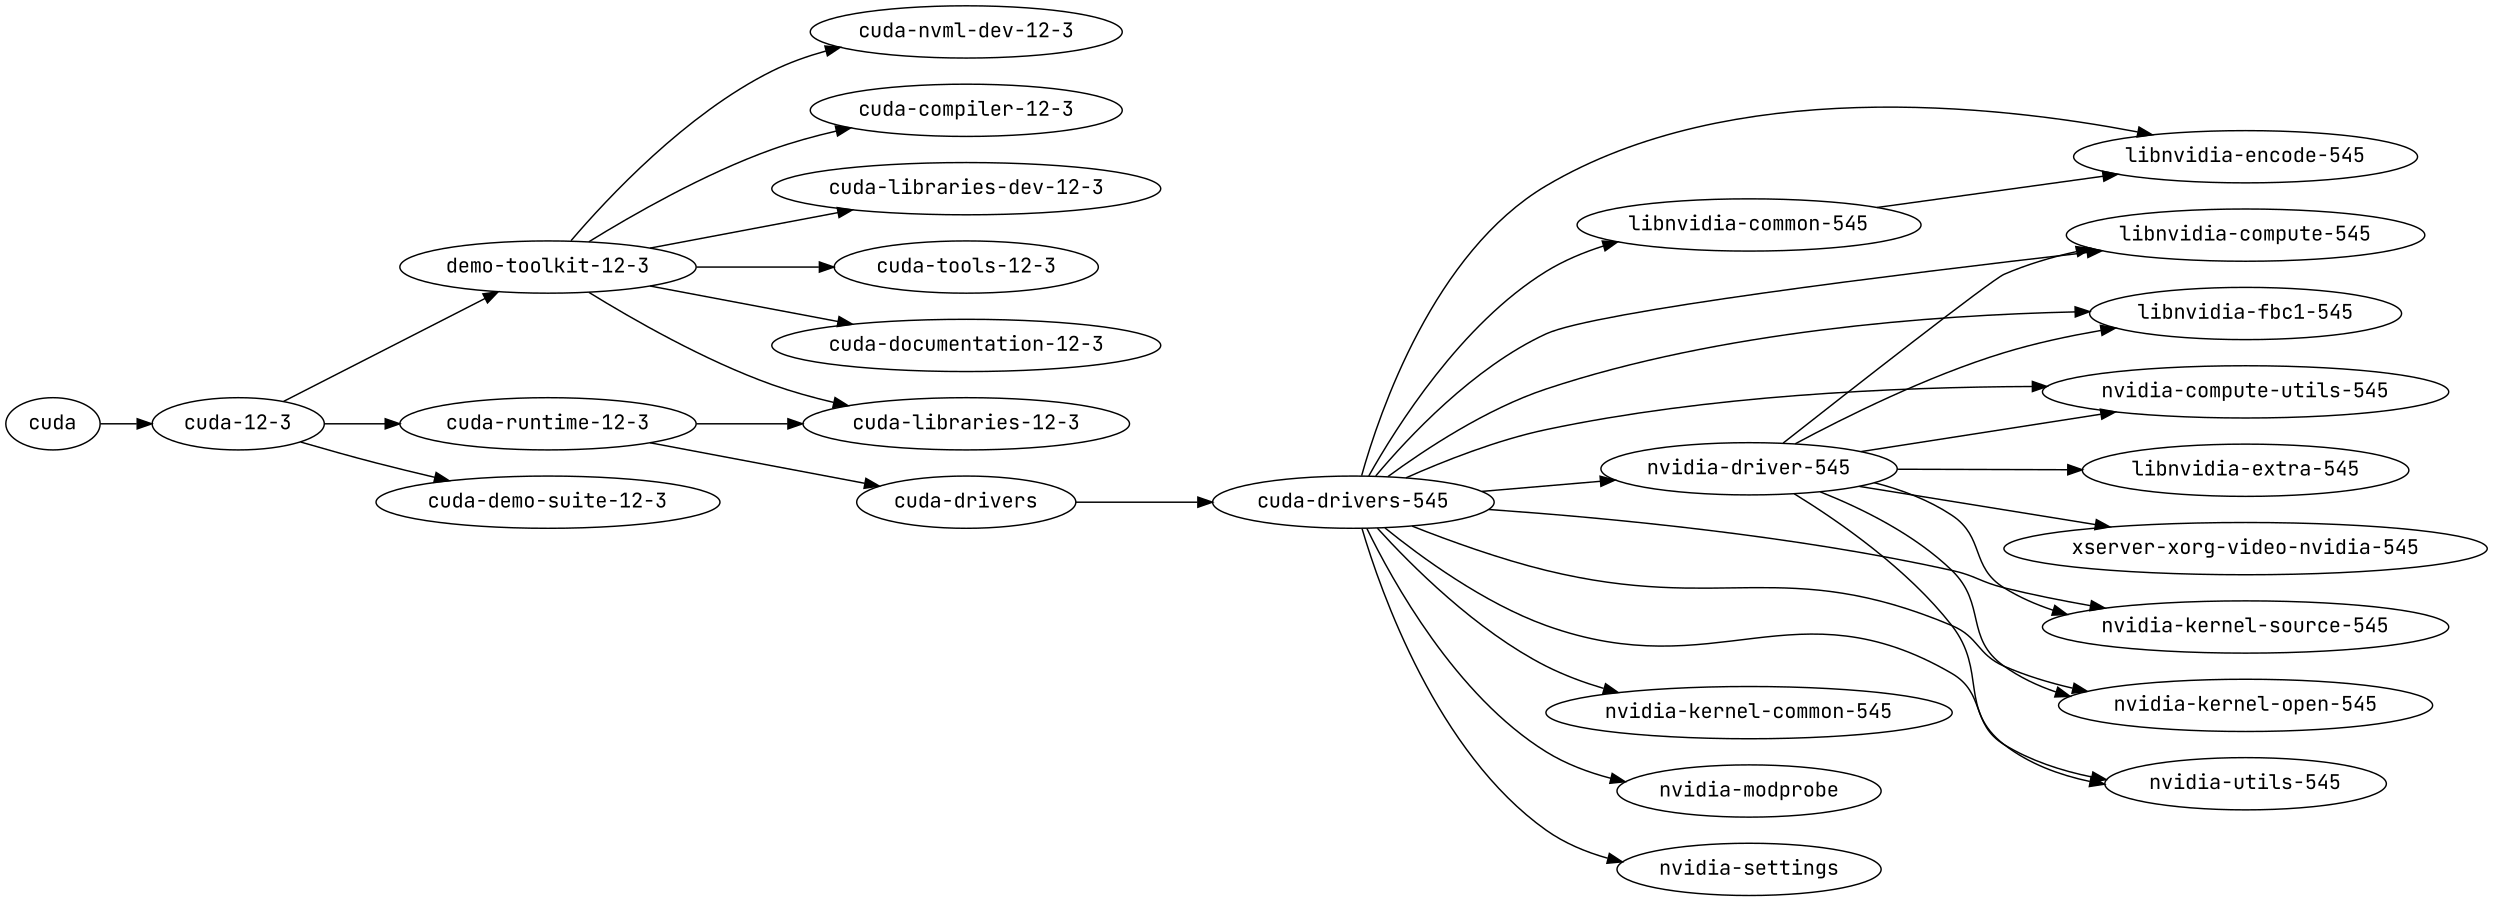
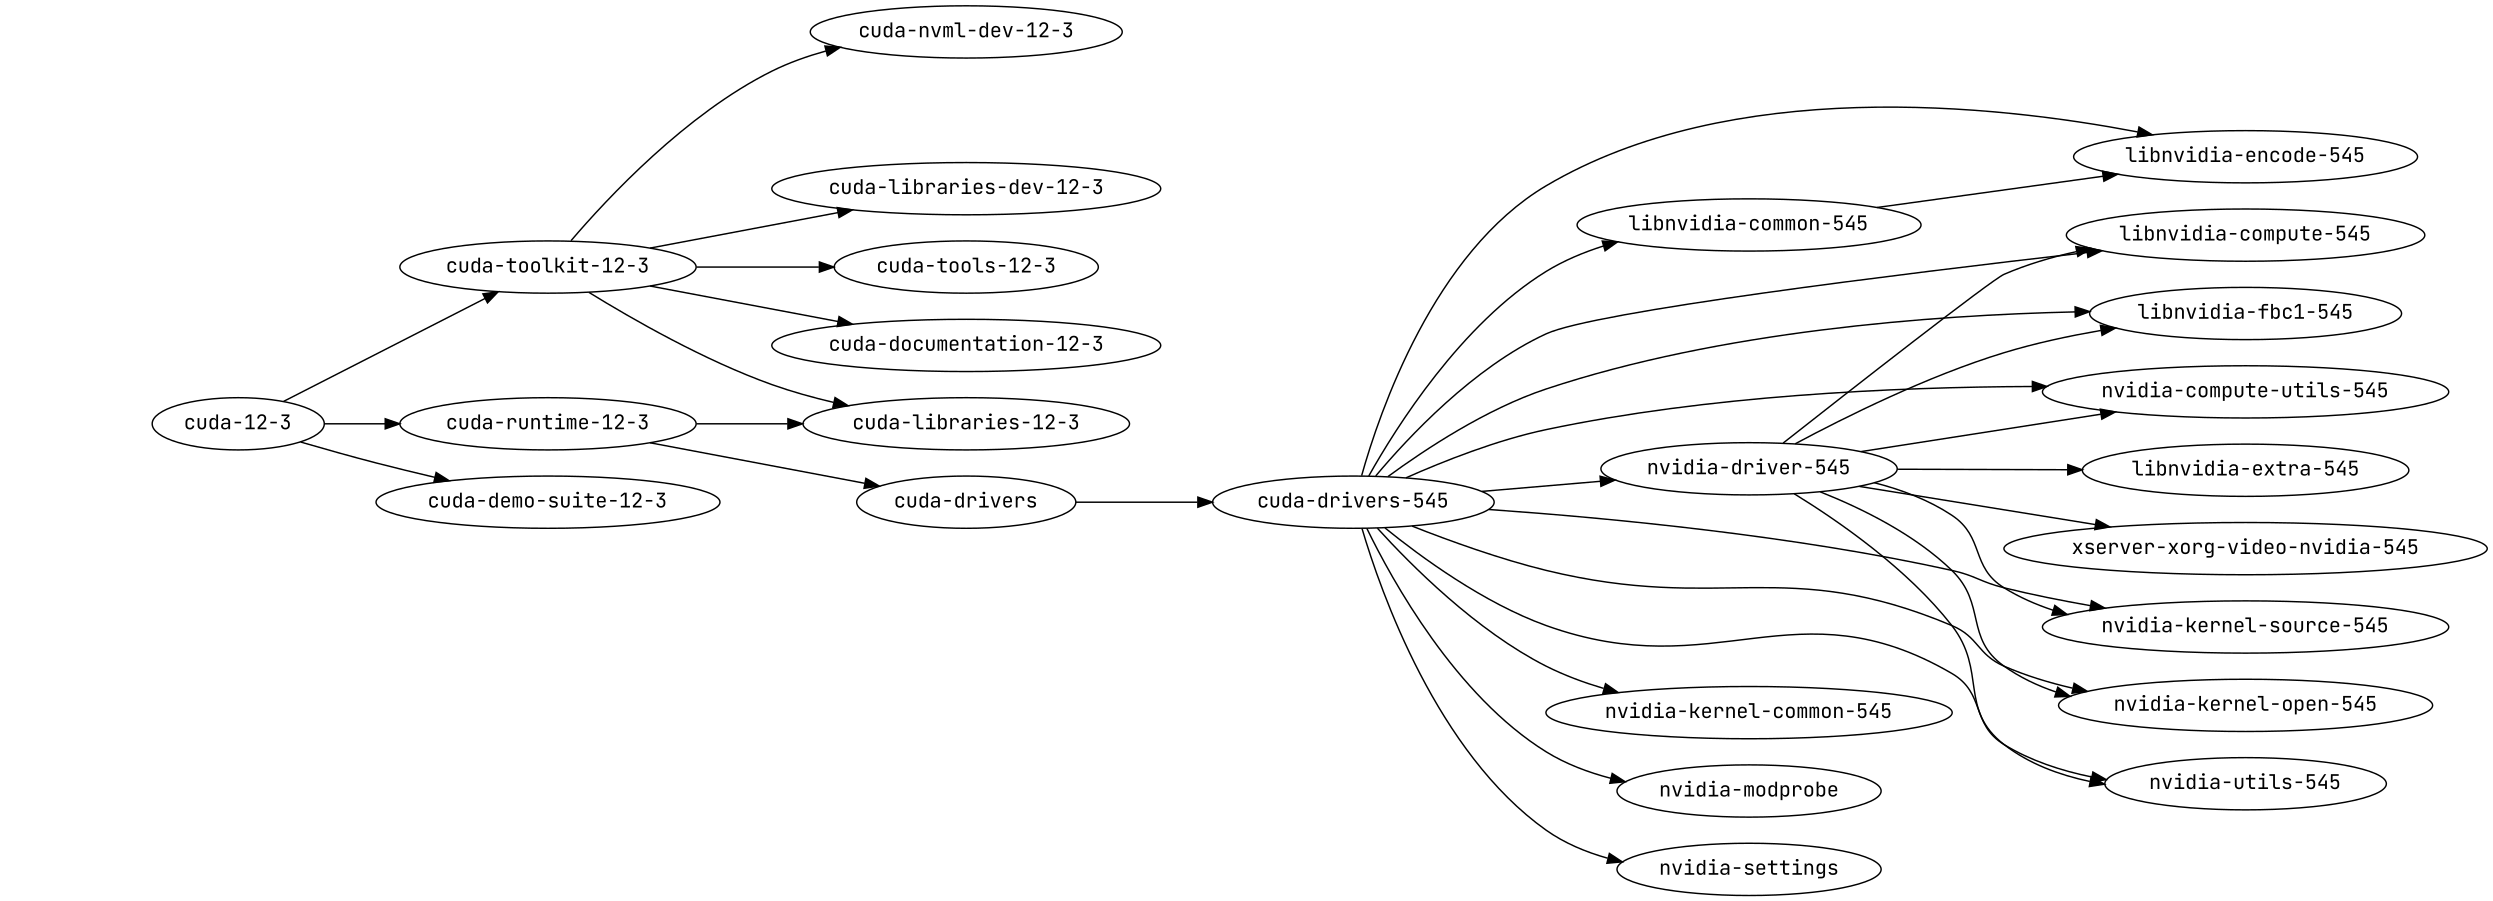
(966, 110) -> none
(548, 267) -> (548, 267)
(53, 424) -> none
